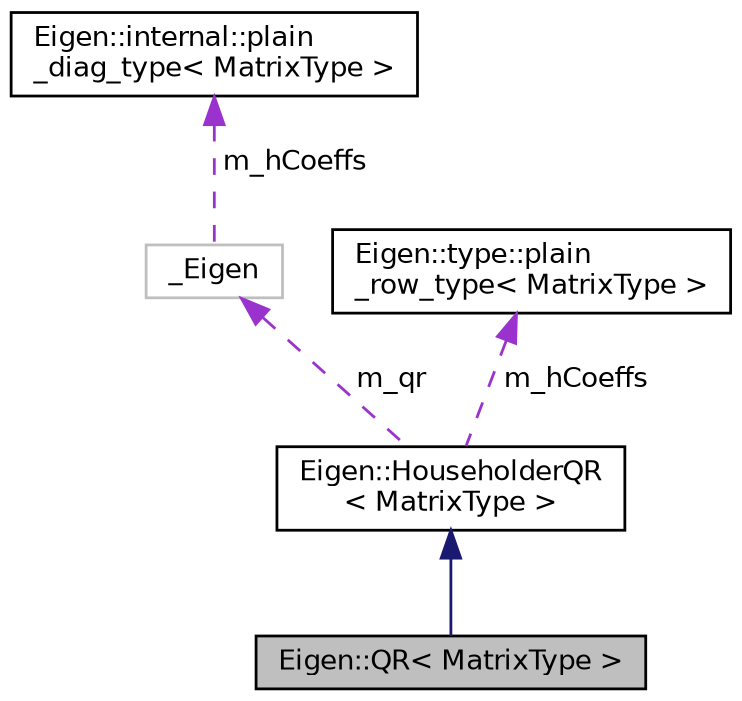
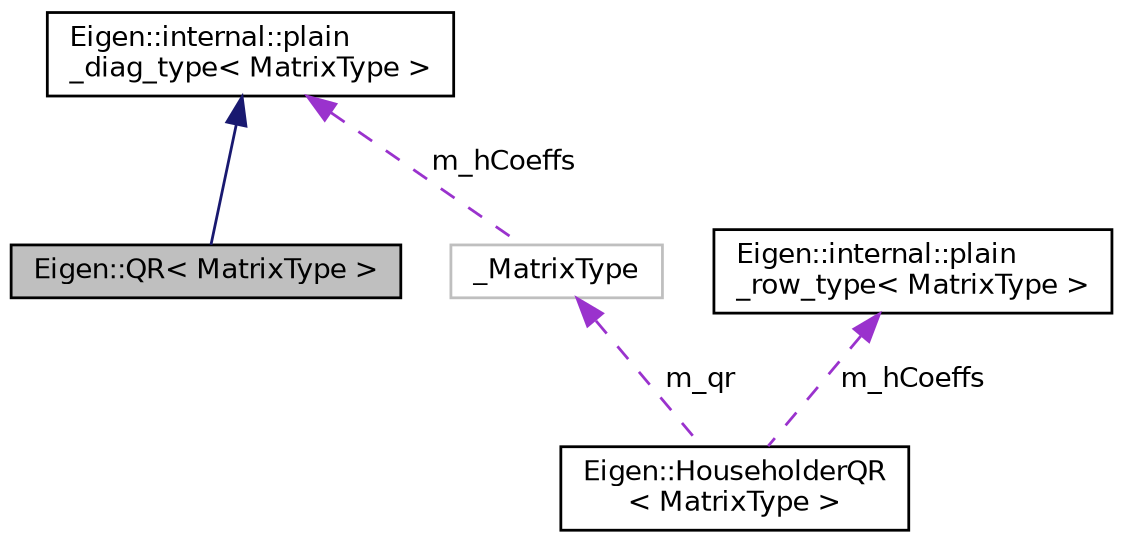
(214, 271) -> (557, 271)
(532, 271) -> (913, 271)
(451, 597) -> (224, 185)
